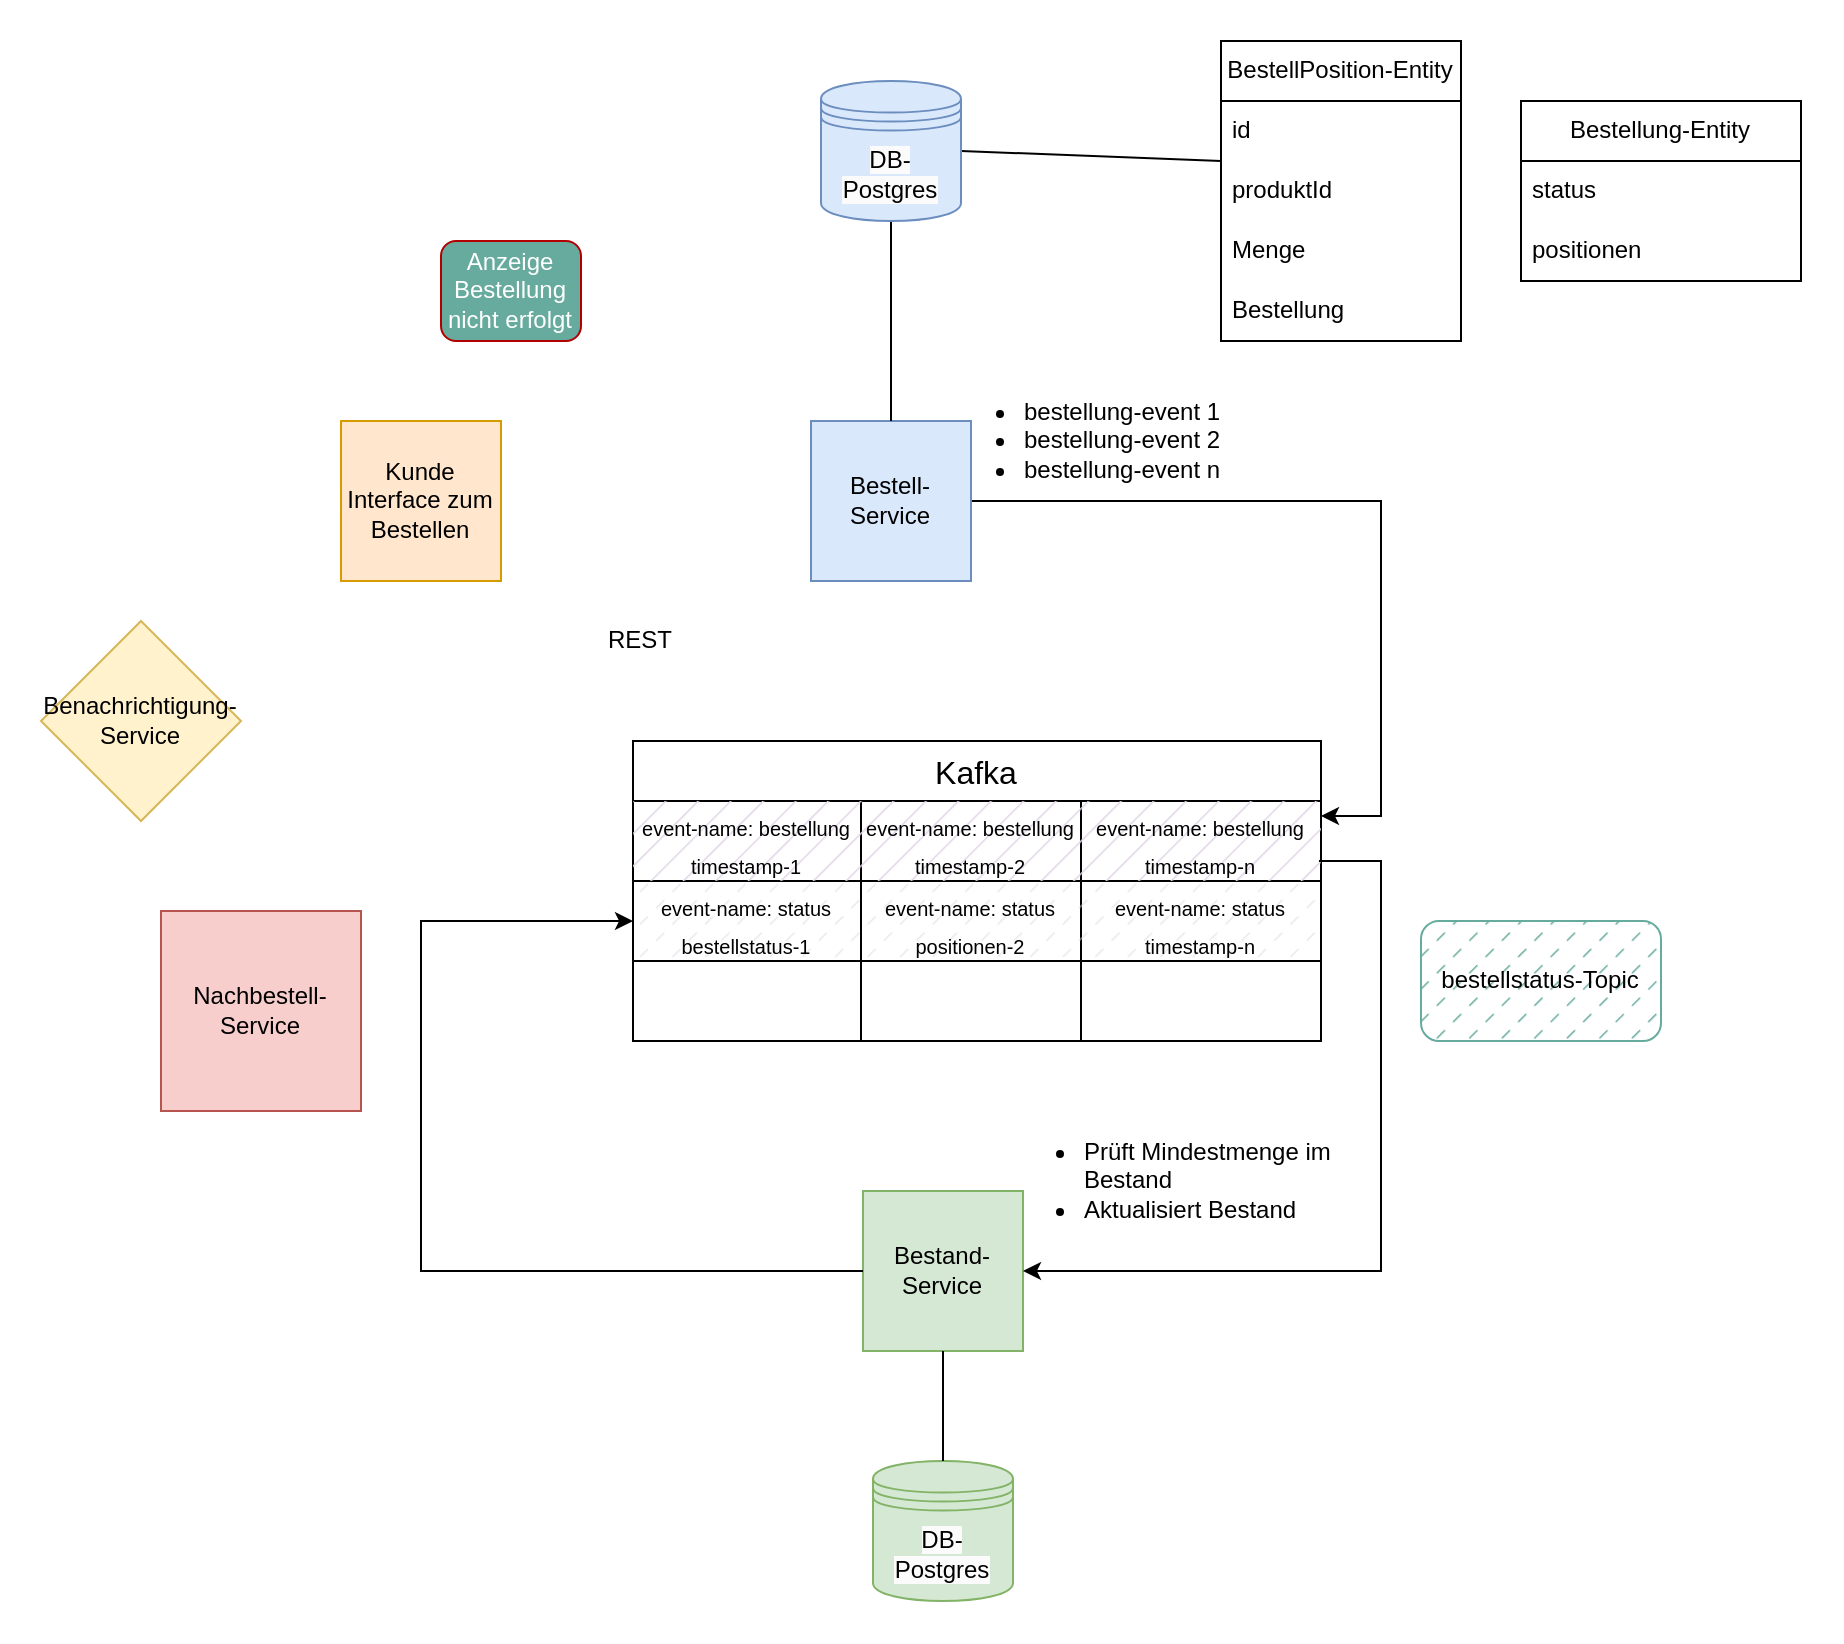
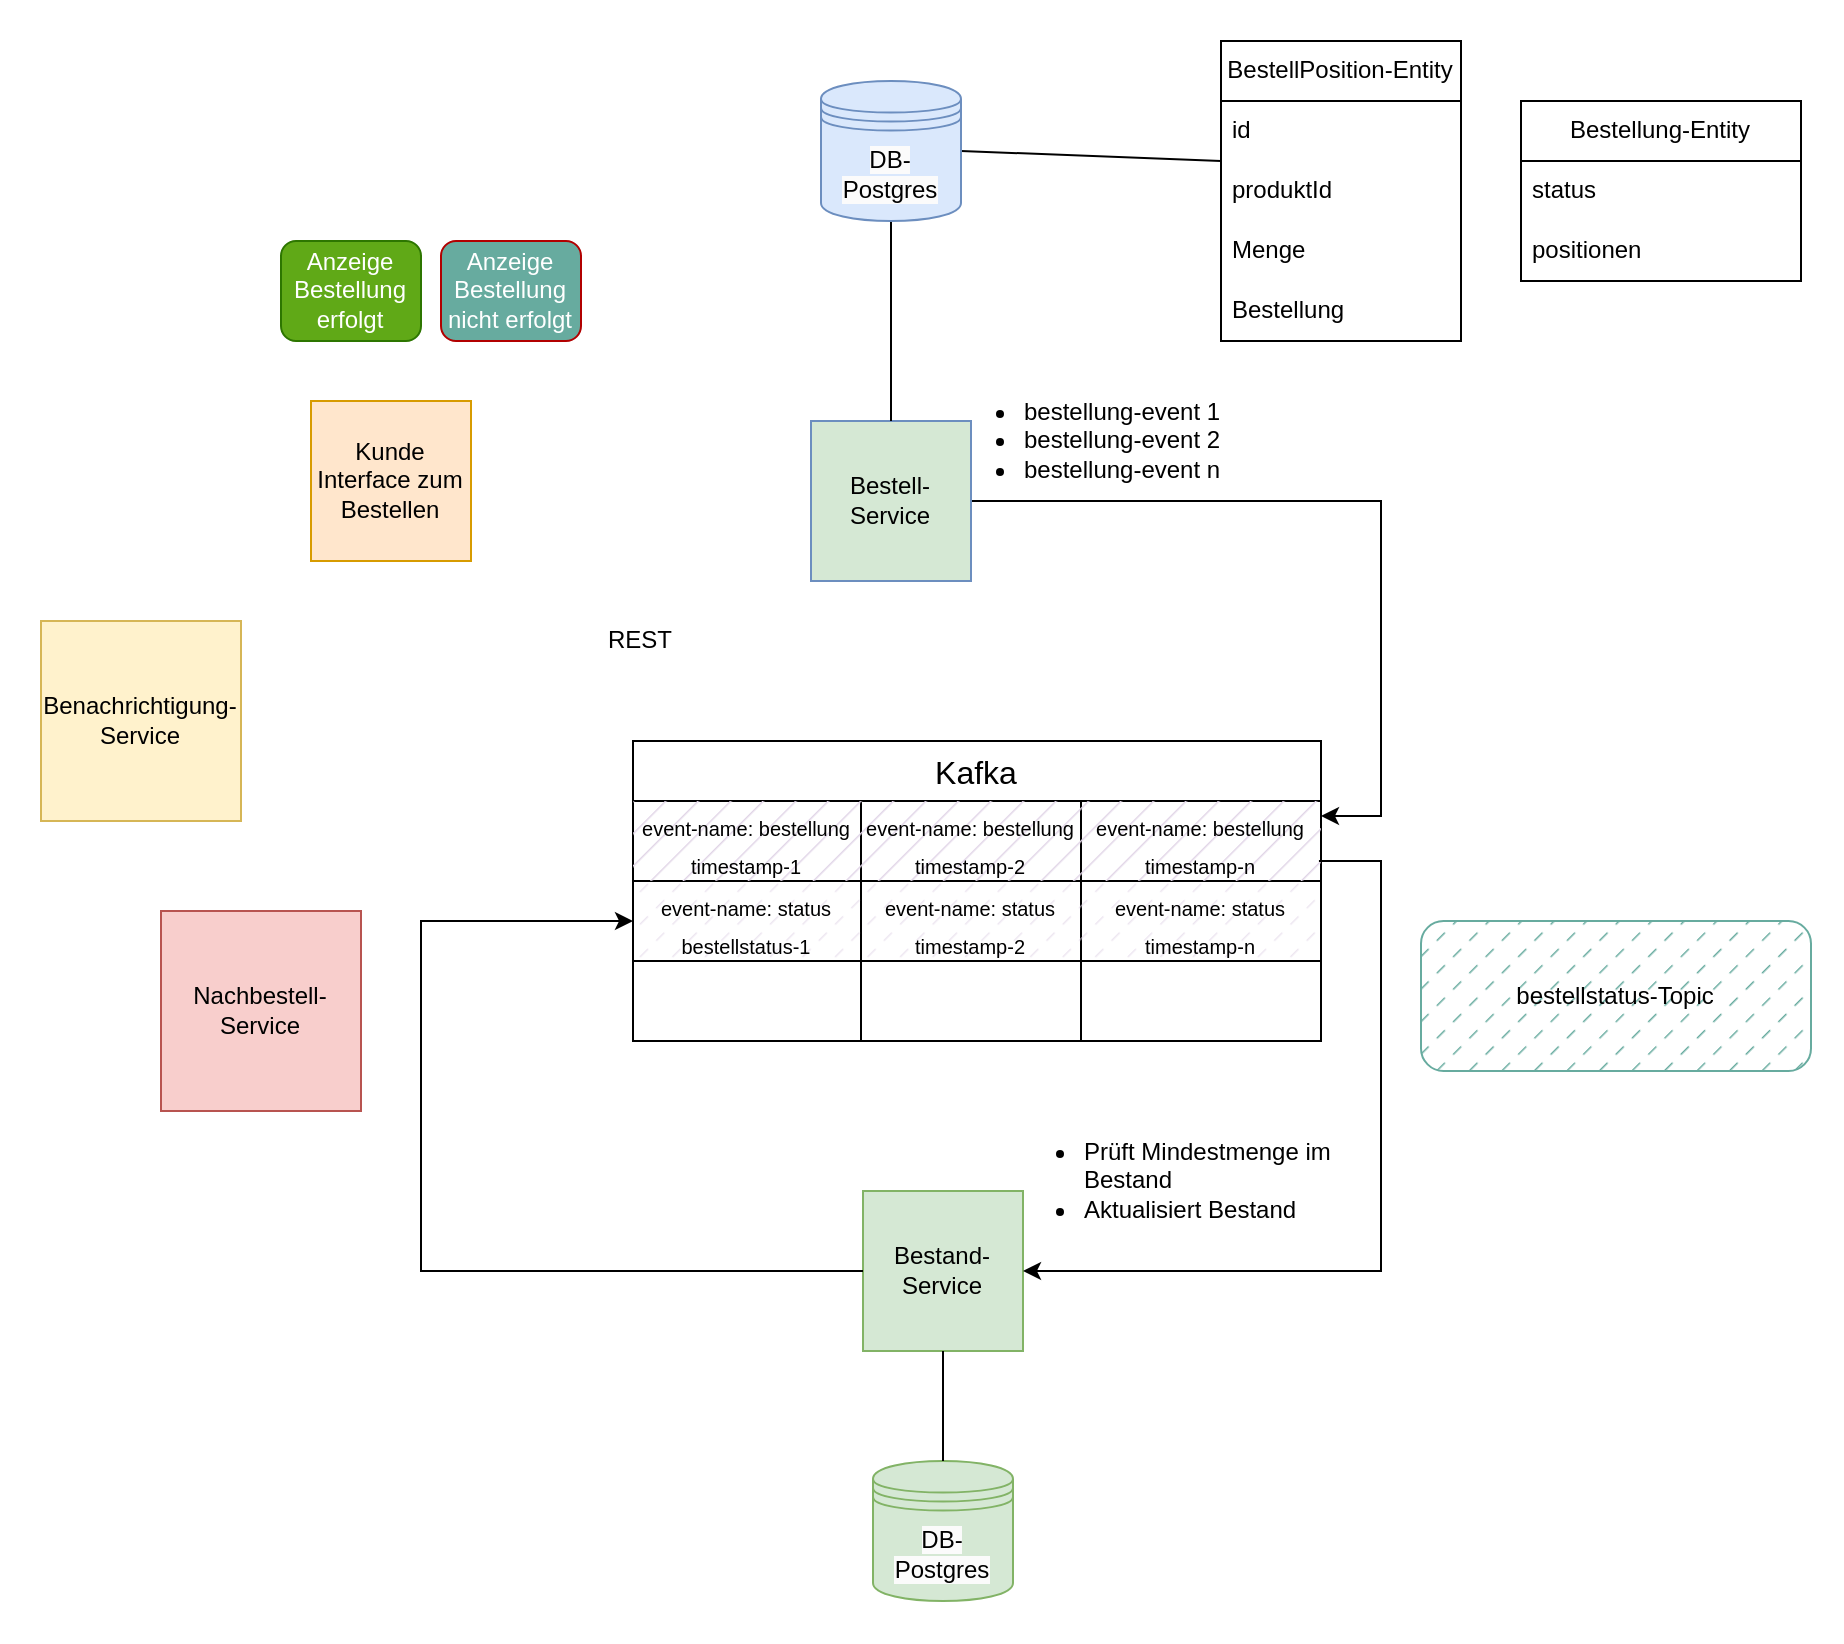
none -> (351, 291)
(421, 501) -> (391, 481)
(891, 501) -> (891, 501)
(141, 721) -> (141, 721)
(971, 921) -> (971, 921)
(1541, 981) -> (1616, 996)
